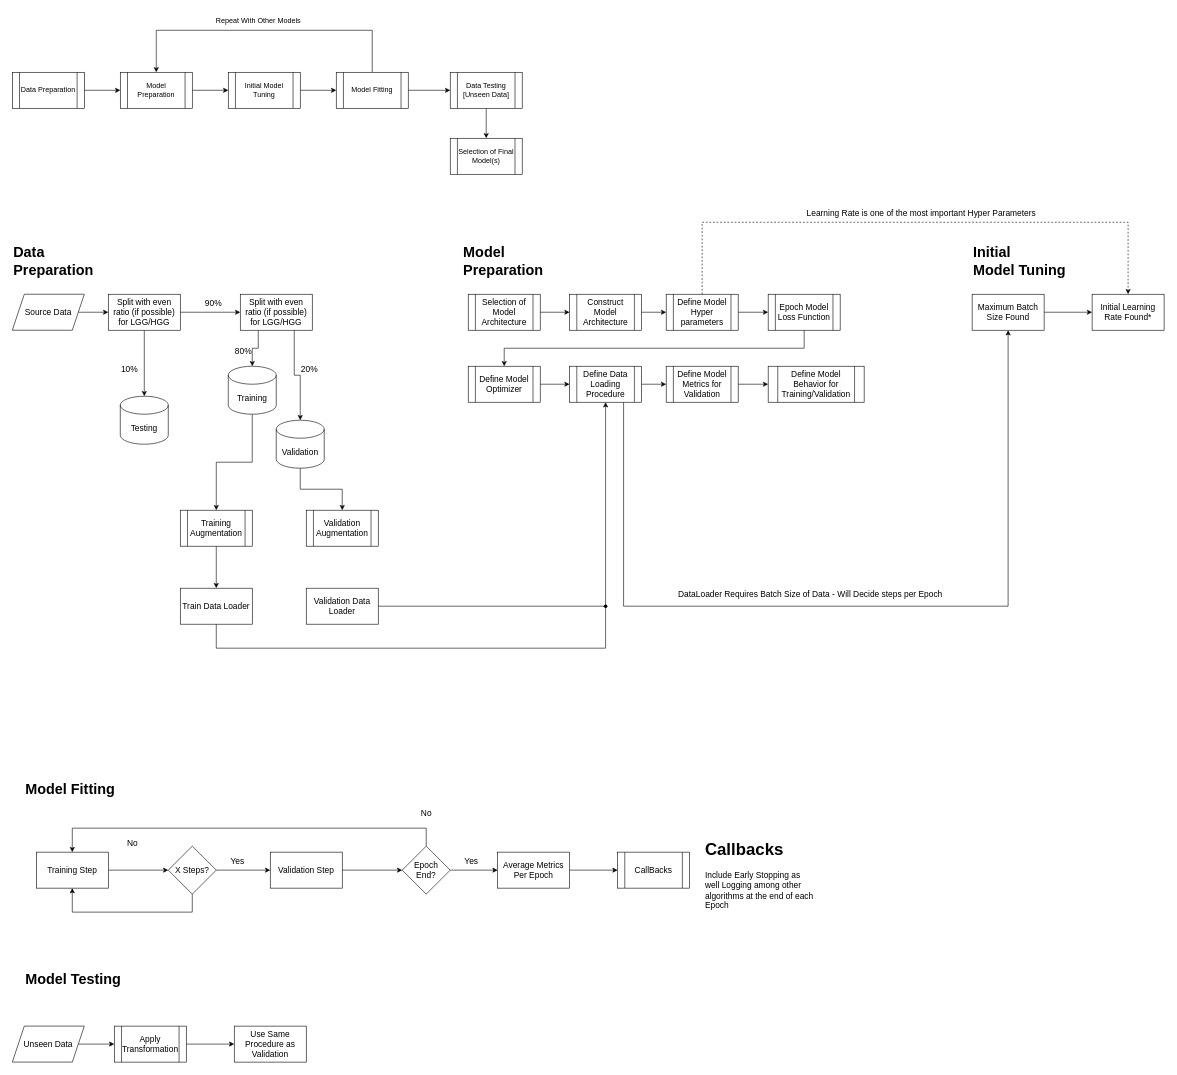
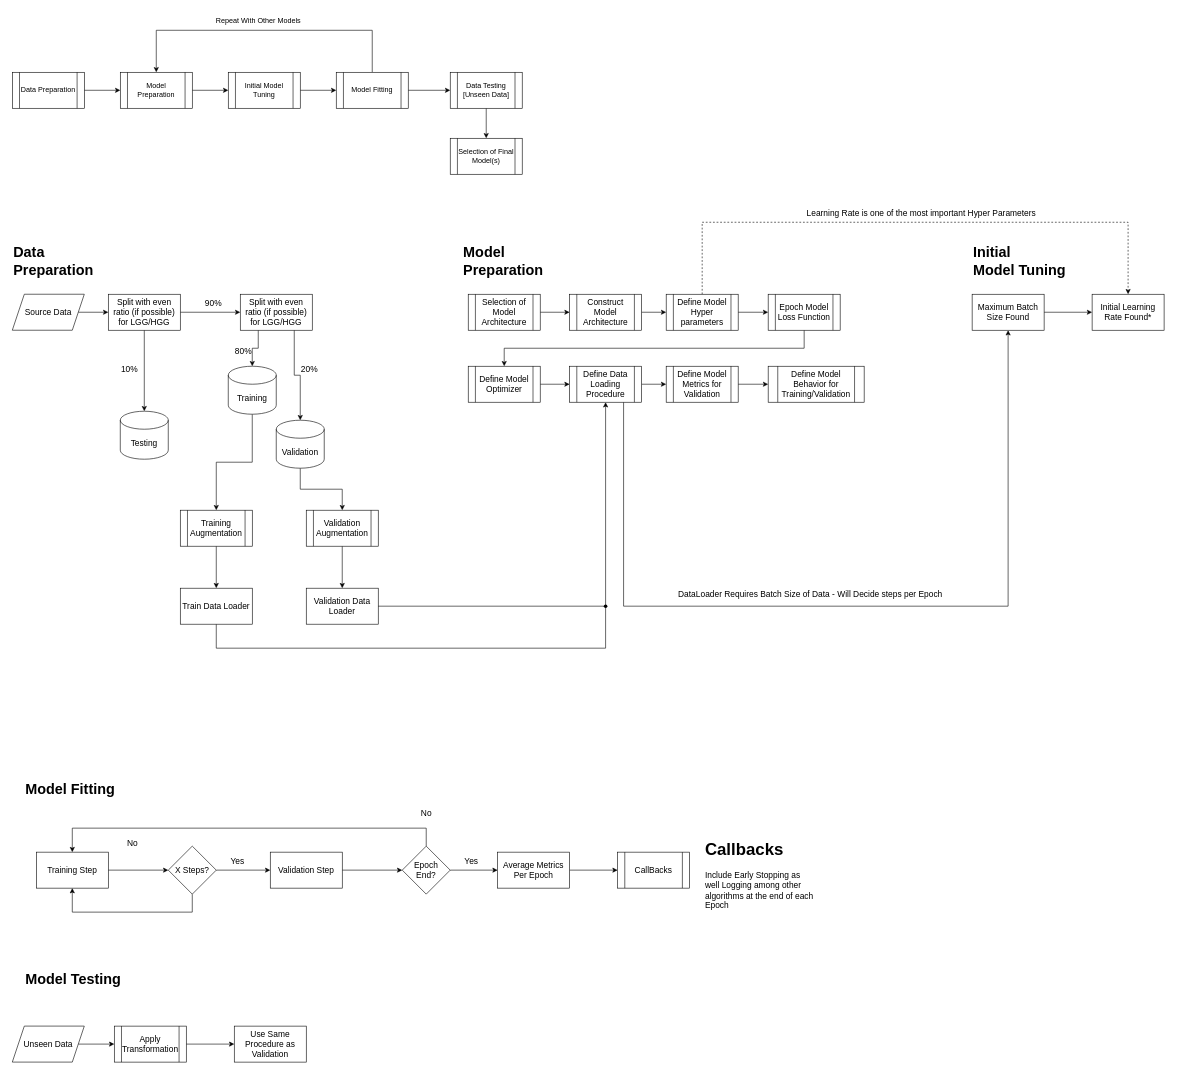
(144, 420) -> (144, 435)
none -> (342, 582)
